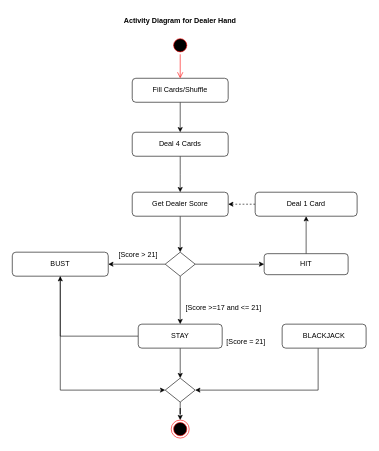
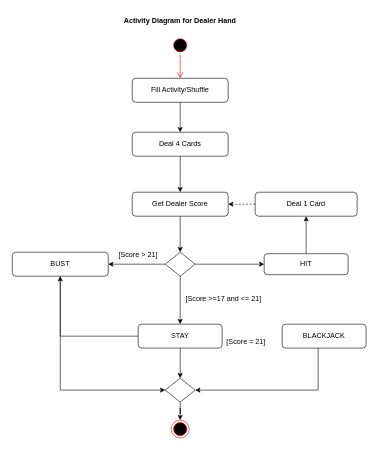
(180, 90) -> (180, 90)
(224, 308) -> (224, 299)
